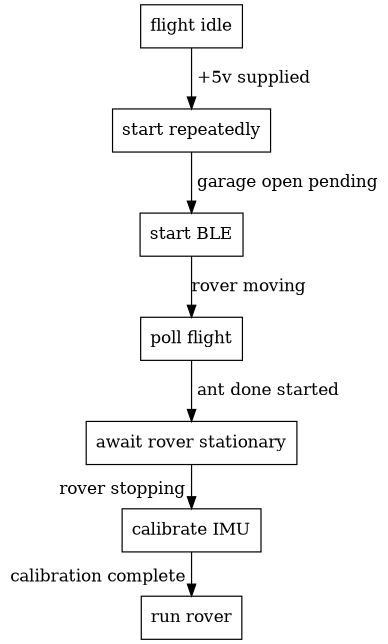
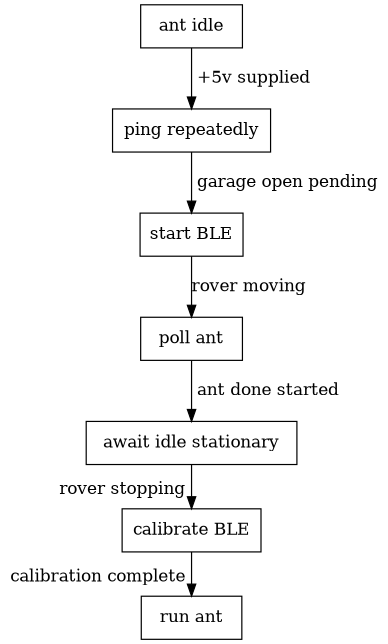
(192, 26) -> (192, 26)
(192, 130) -> (192, 130)
(192, 339) -> (192, 339)
(192, 443) -> (192, 443)
(192, 530) -> (192, 530)
(192, 618) -> (192, 618)
